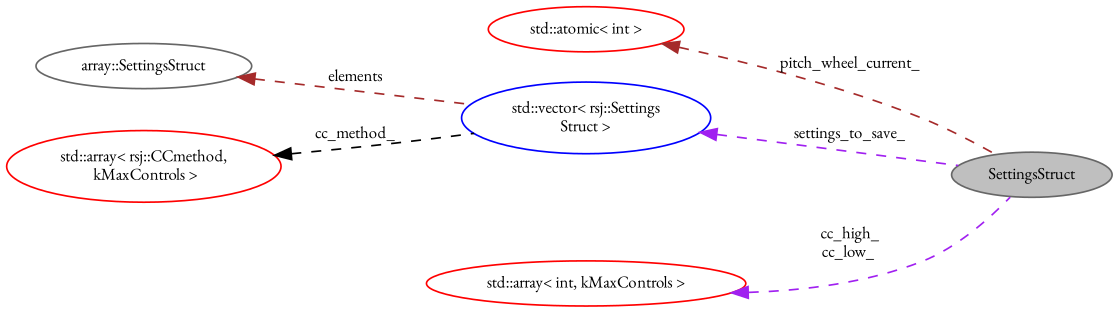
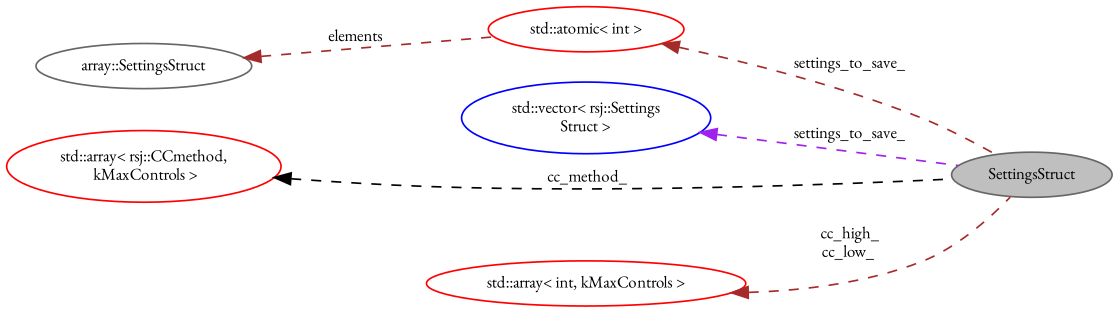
(849, 64) -> (849, 64)
(363, 92) -> (377, 47)
(383, 144) -> (622, 189)
(890, 272) -> (890, 272)
